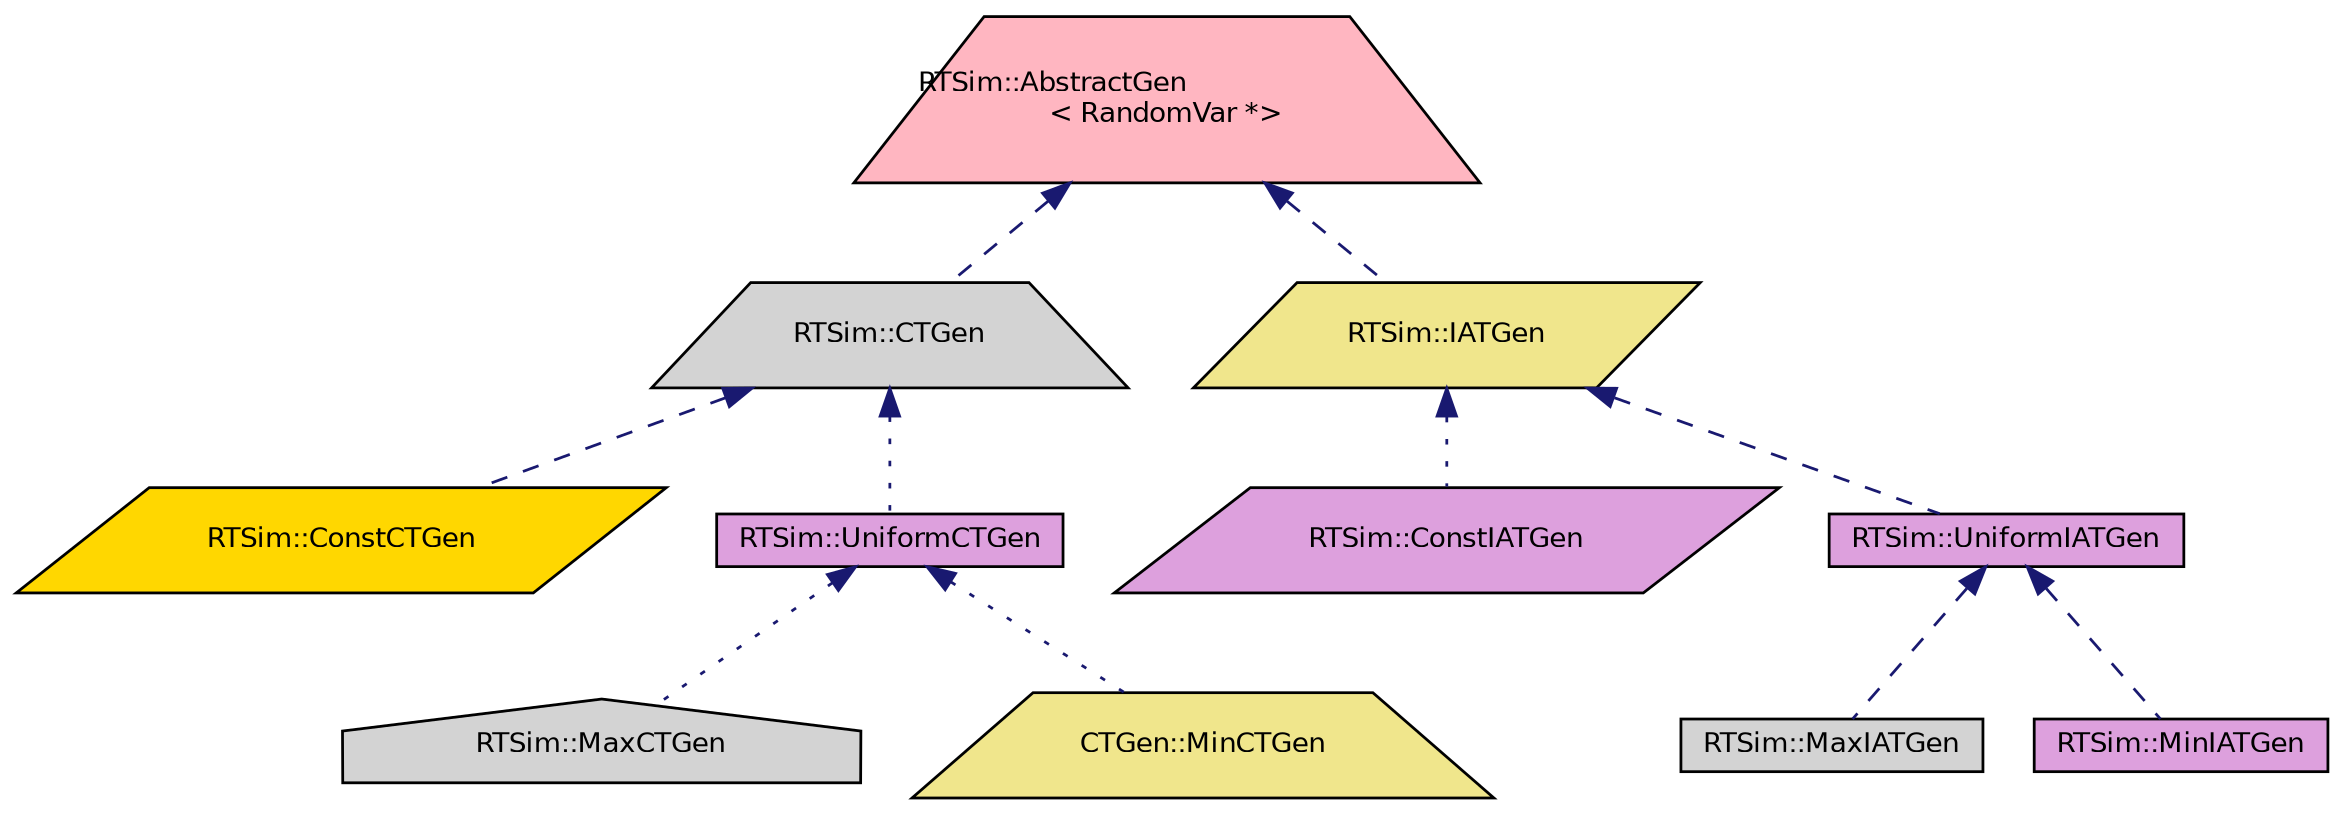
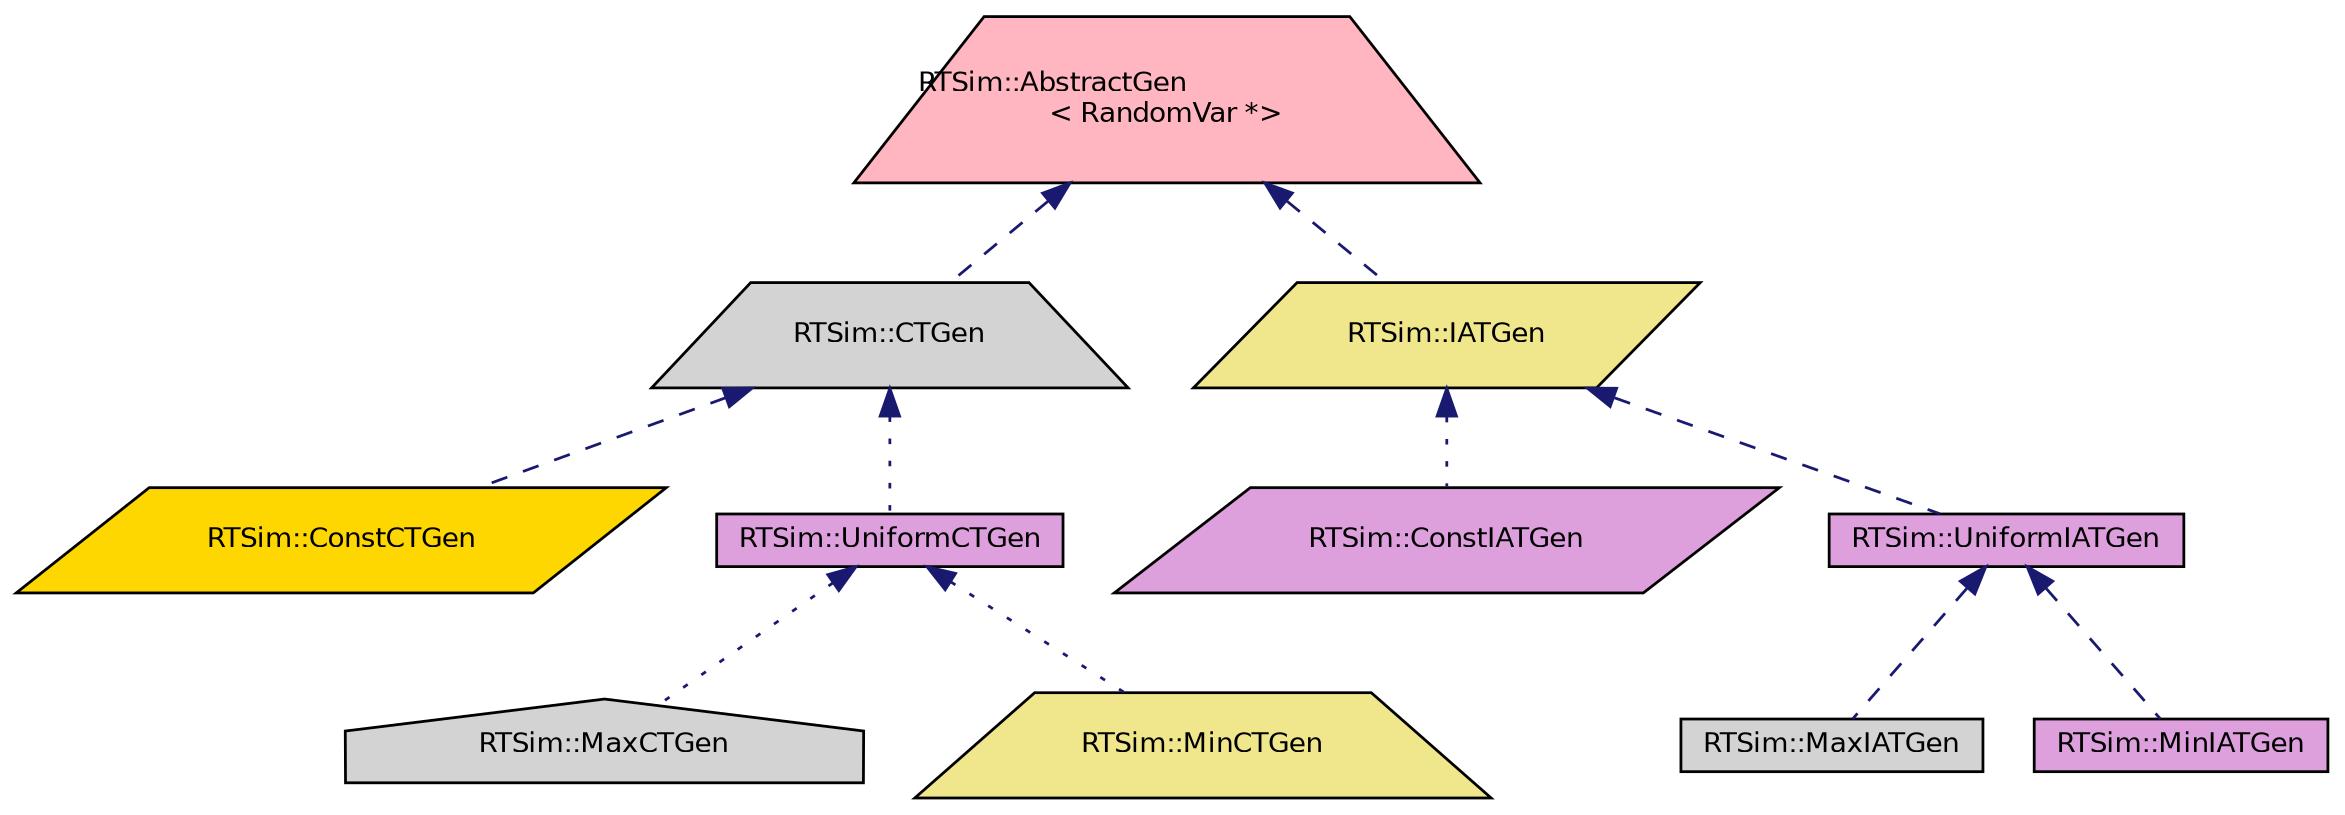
(1203, 745) -> (1203, 745)
